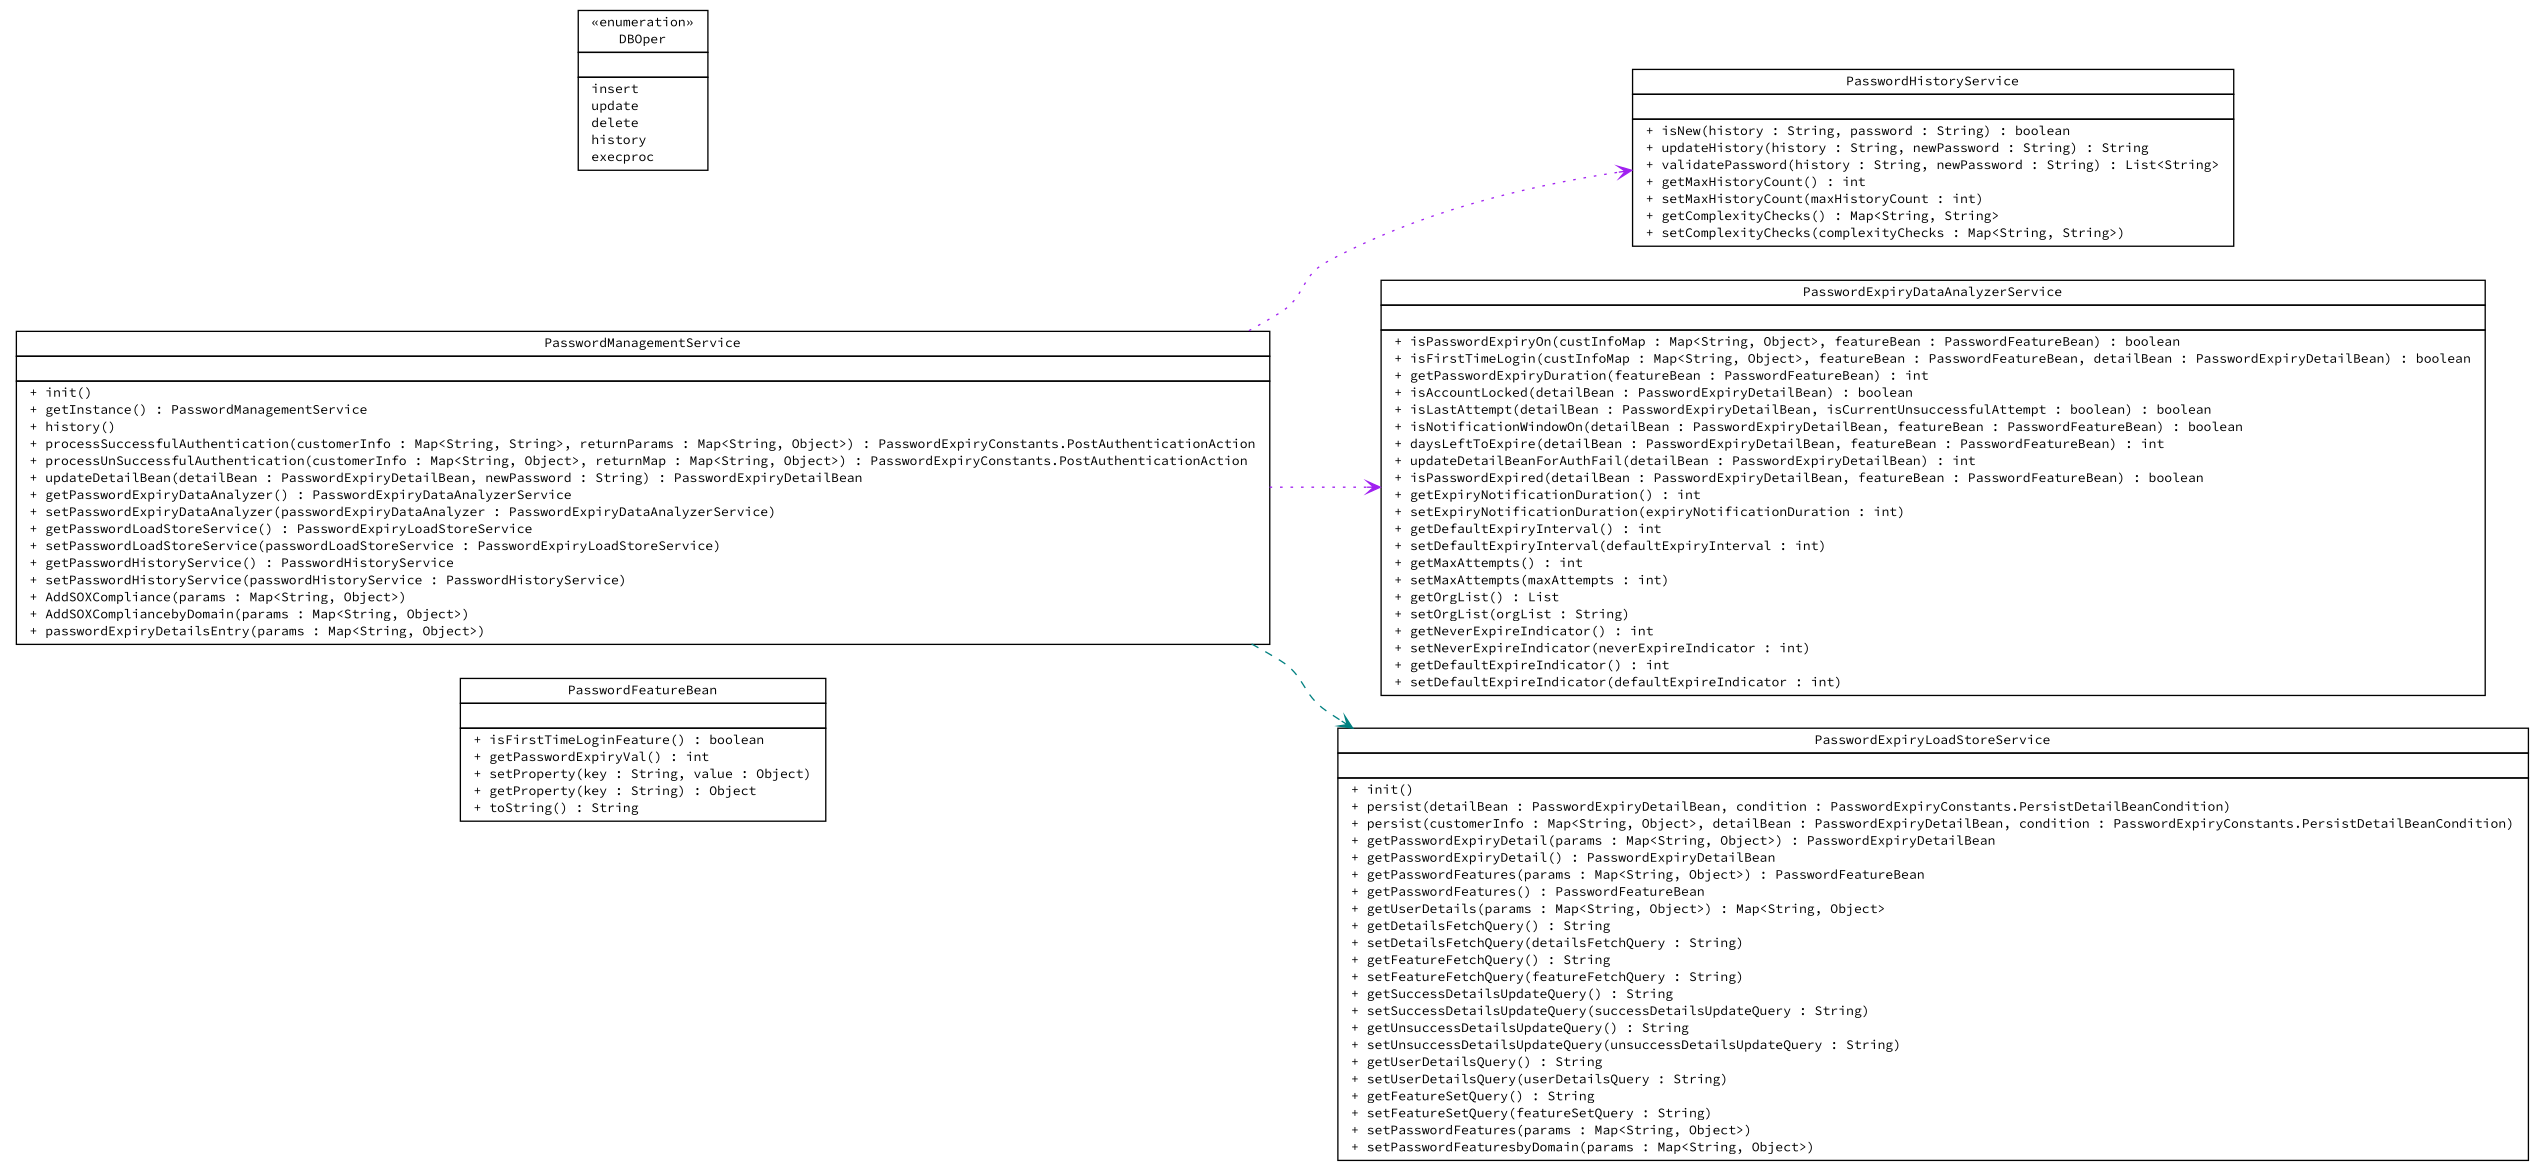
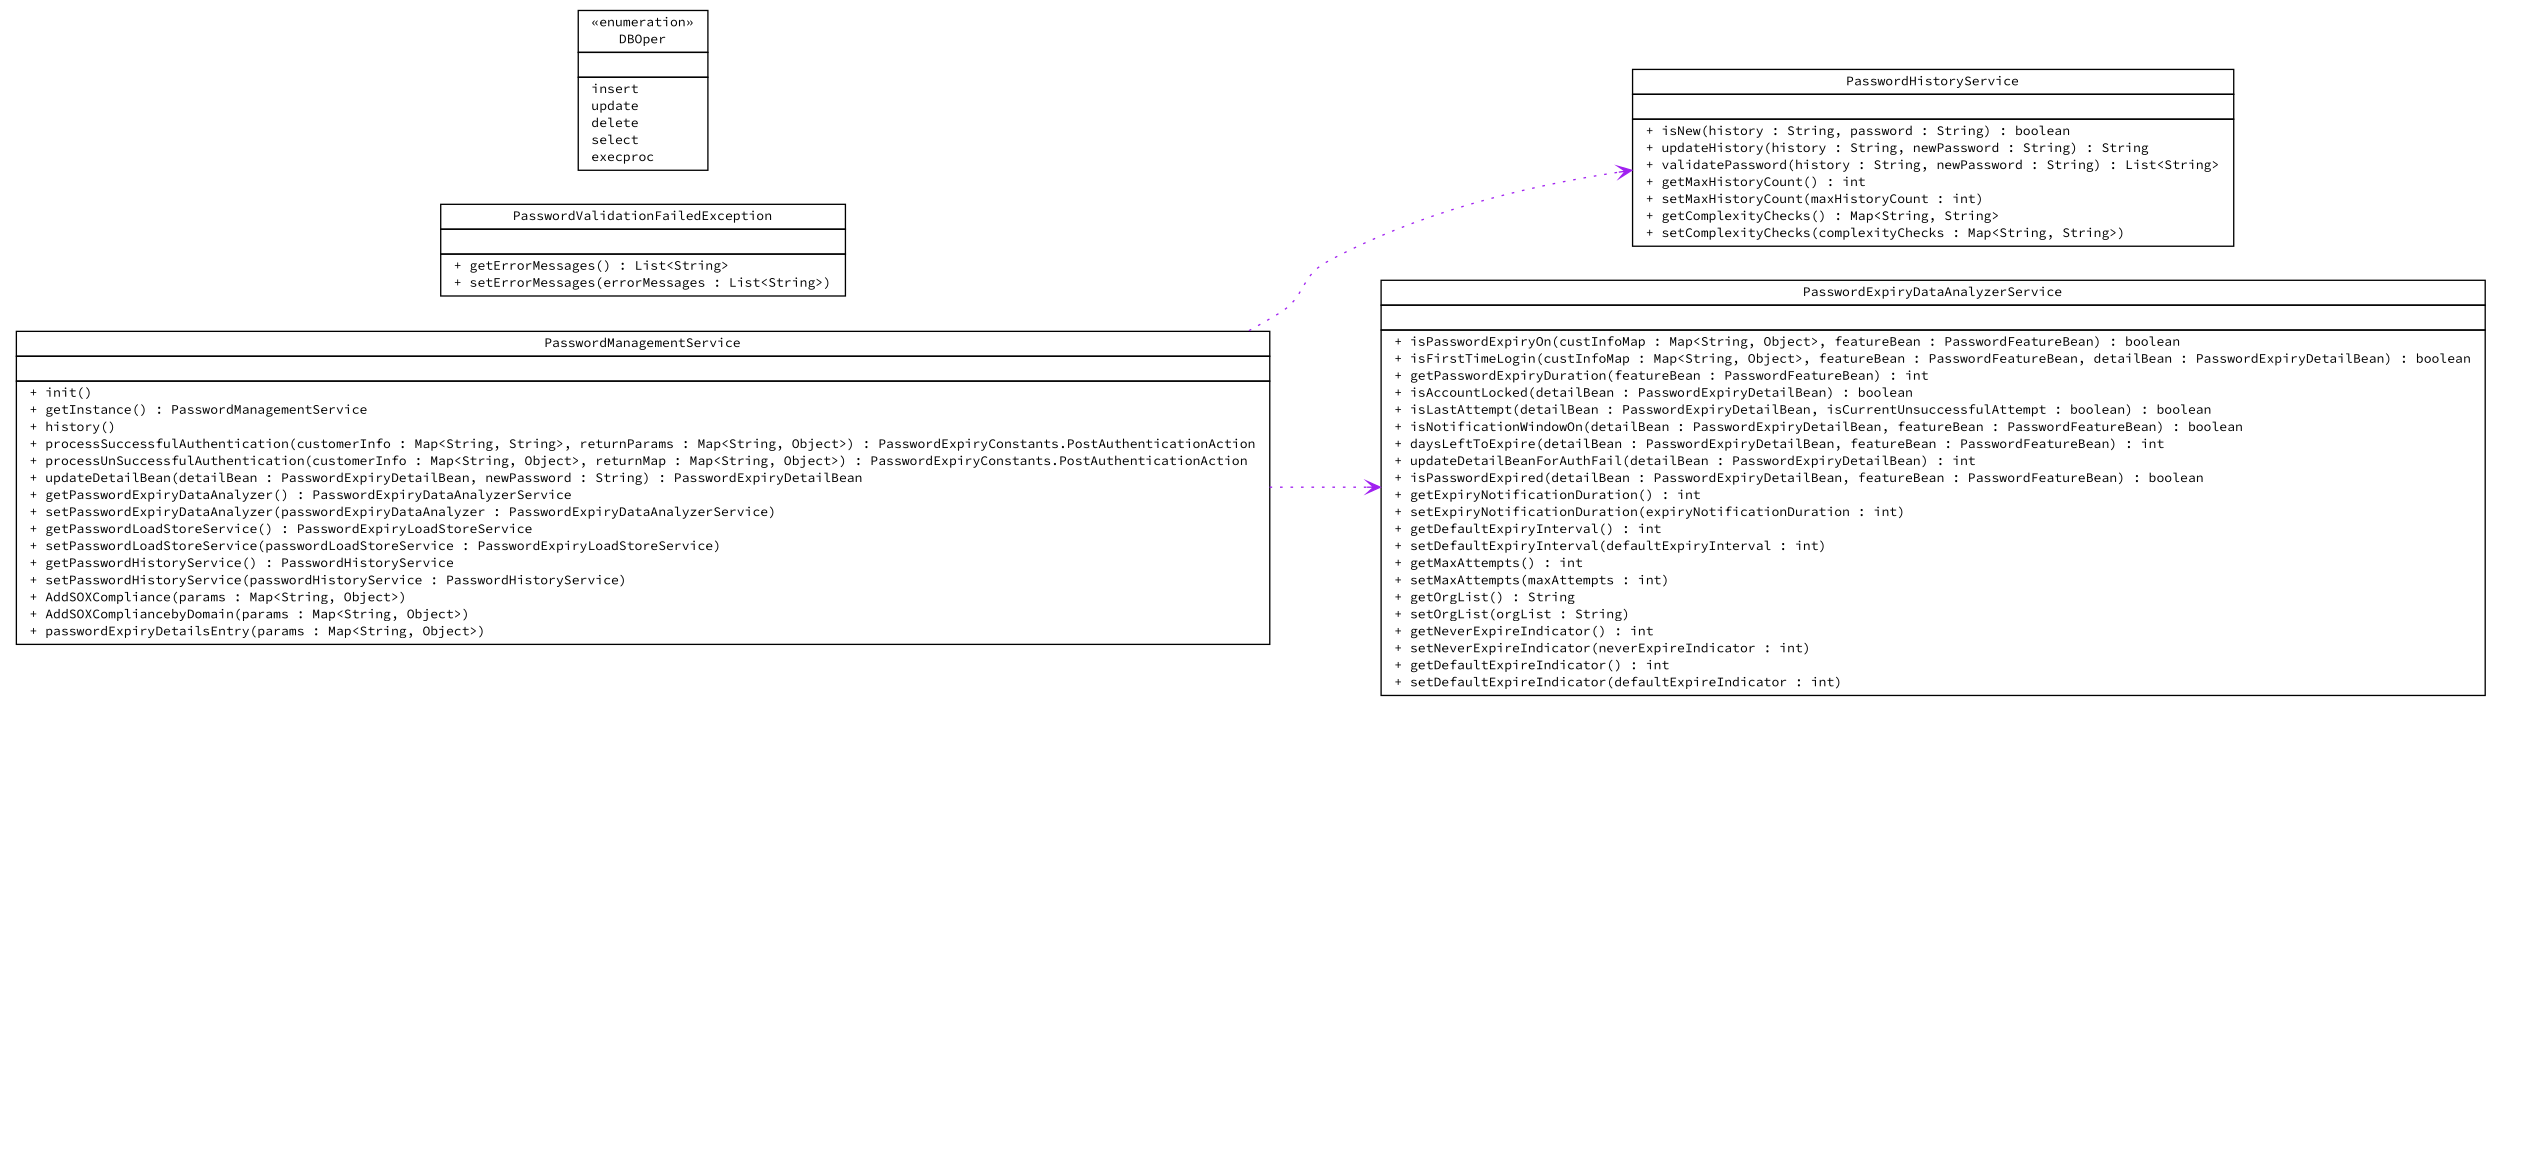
(619, 140) -> (616, 140)
none -> (642, 250)
(1477, 597) -> (1485, 597)
(642, 749) -> none
(1932, 944) -> none
